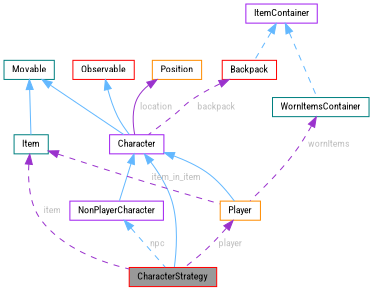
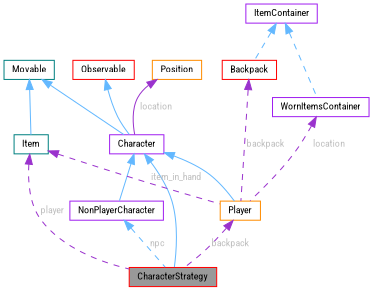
(183, 107) -> (245, 145)
(321, 107) -> (321, 107)
(328, 144) -> (328, 144)
(175, 177) -> (175, 177)
(51, 211) -> (51, 211)
(229, 244) -> (229, 244)
